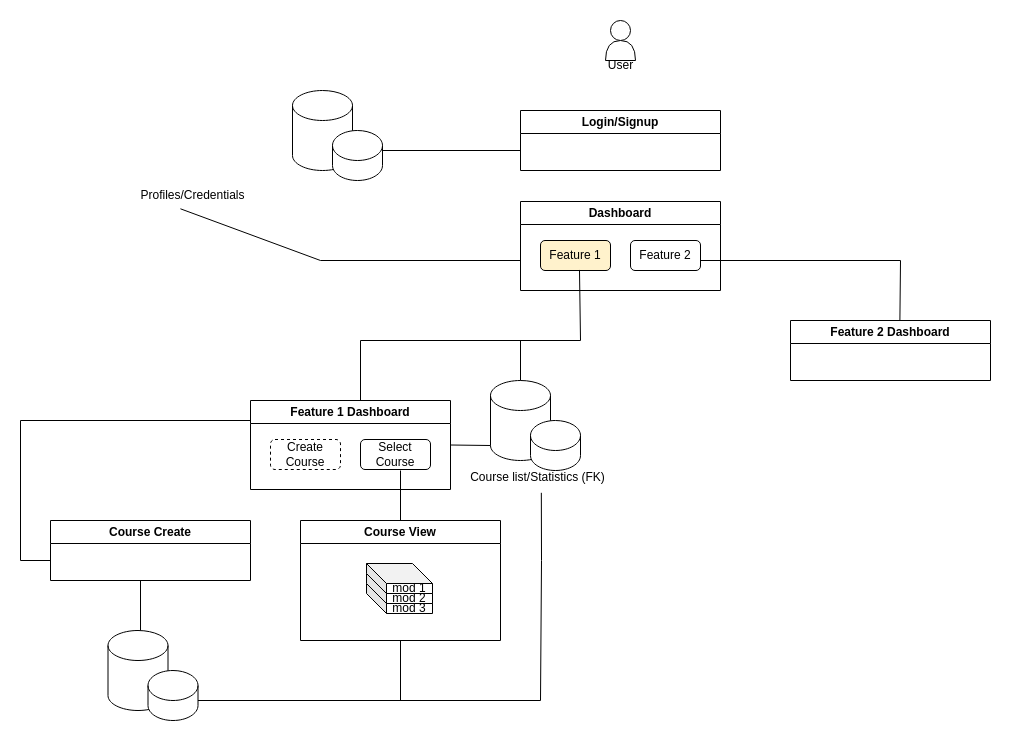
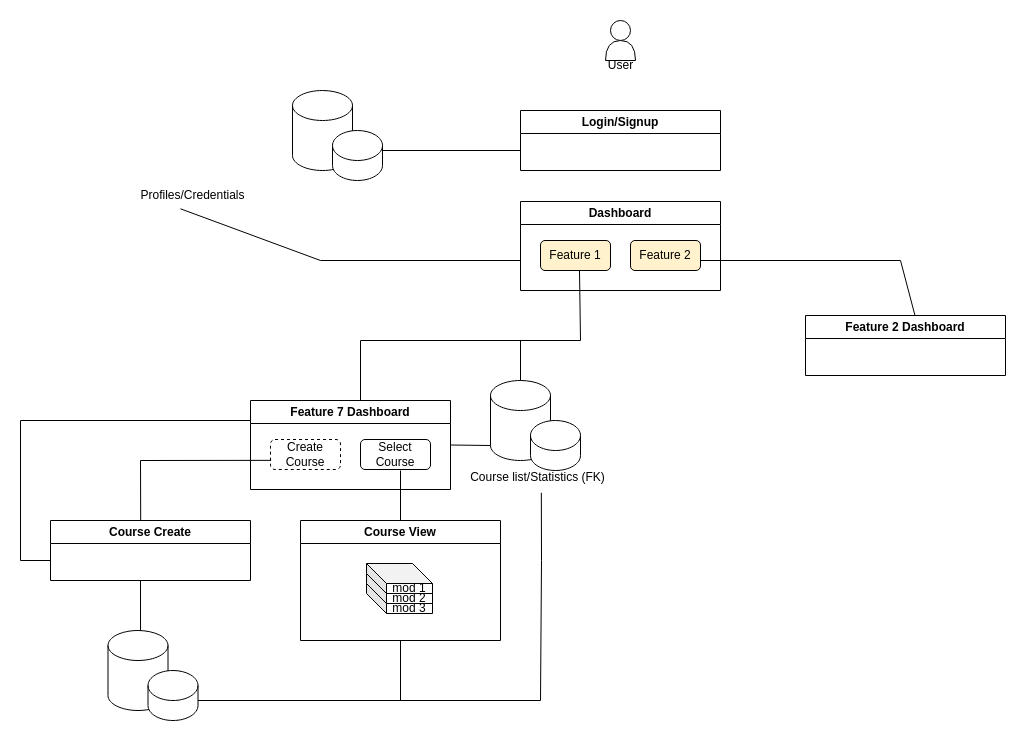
(666, 256) -> (666, 256)
(891, 351) -> (906, 346)
(351, 413) -> (351, 413)
none -> (176, 460)
